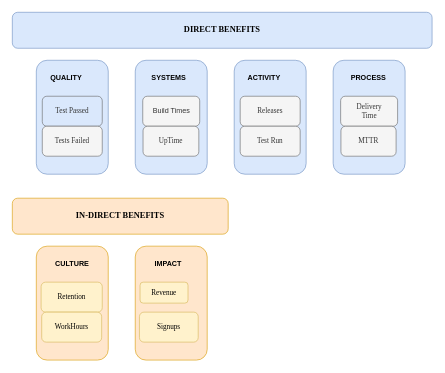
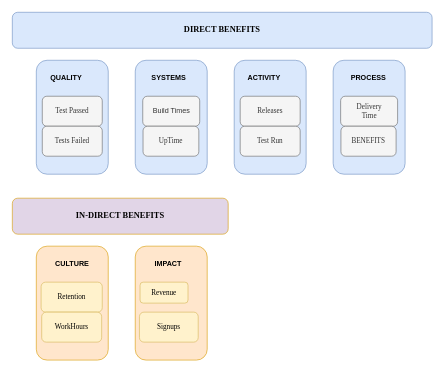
(72, 111) -> (72, 111)
(369, 141) -> (369, 141)
(120, 216) -> (120, 216)
